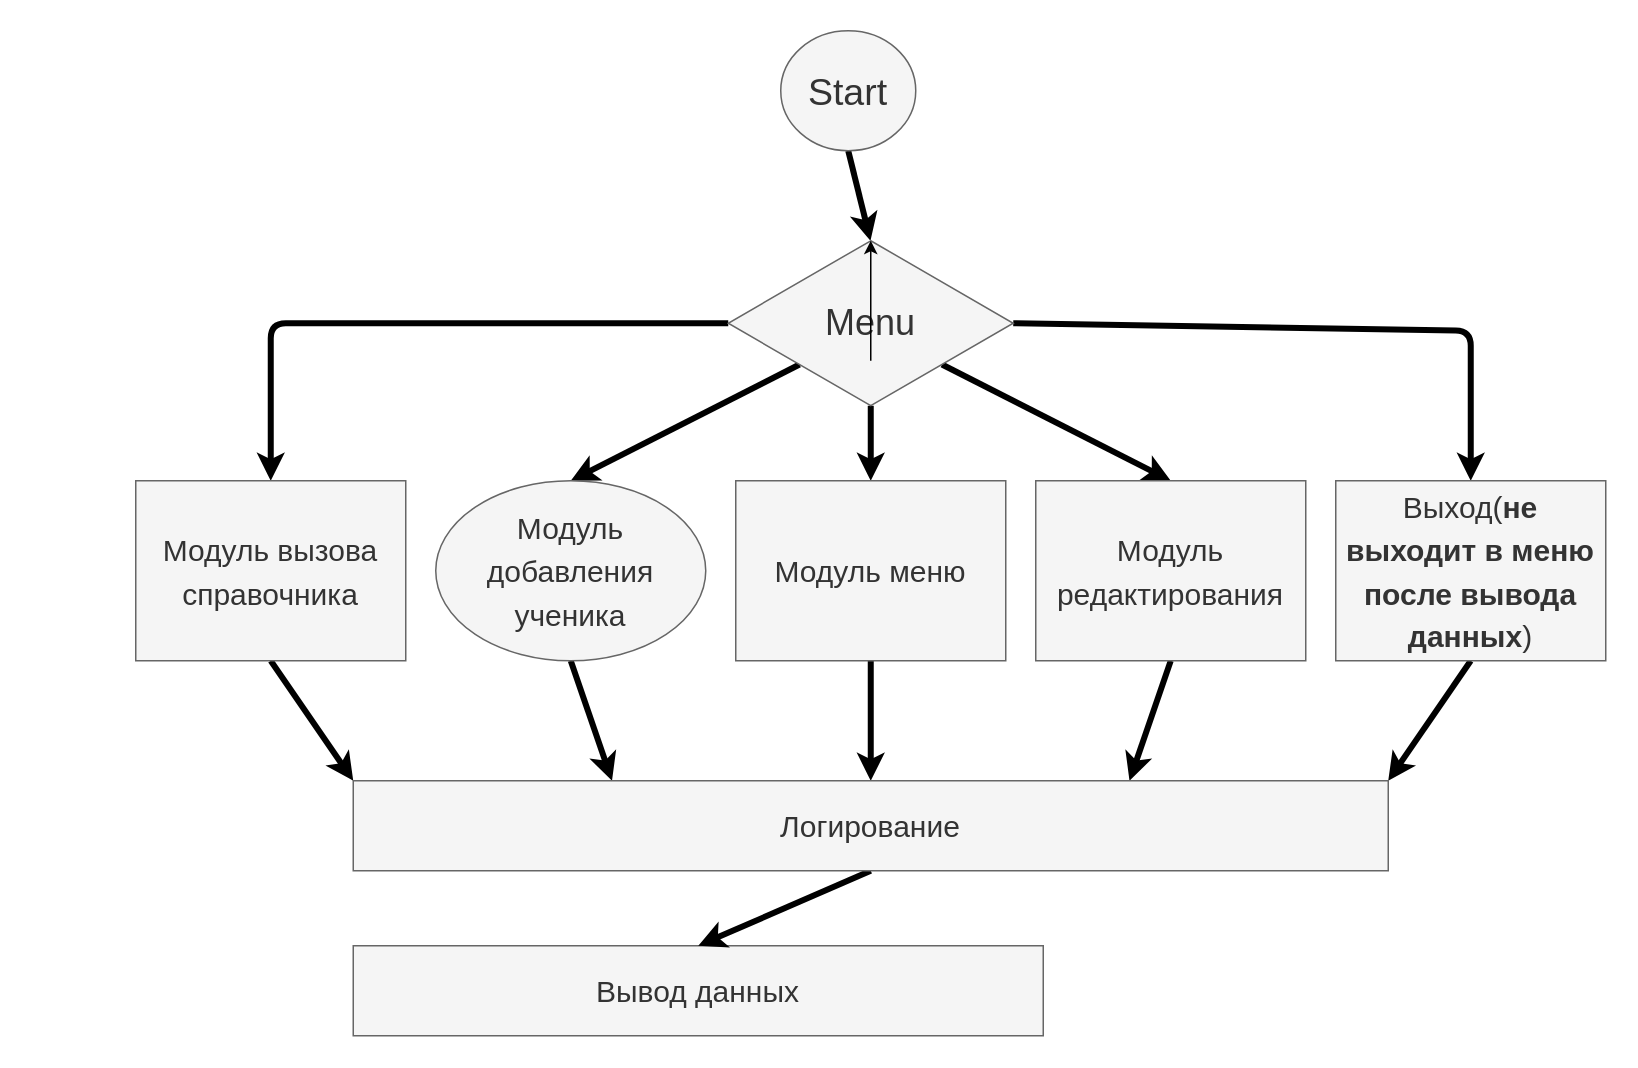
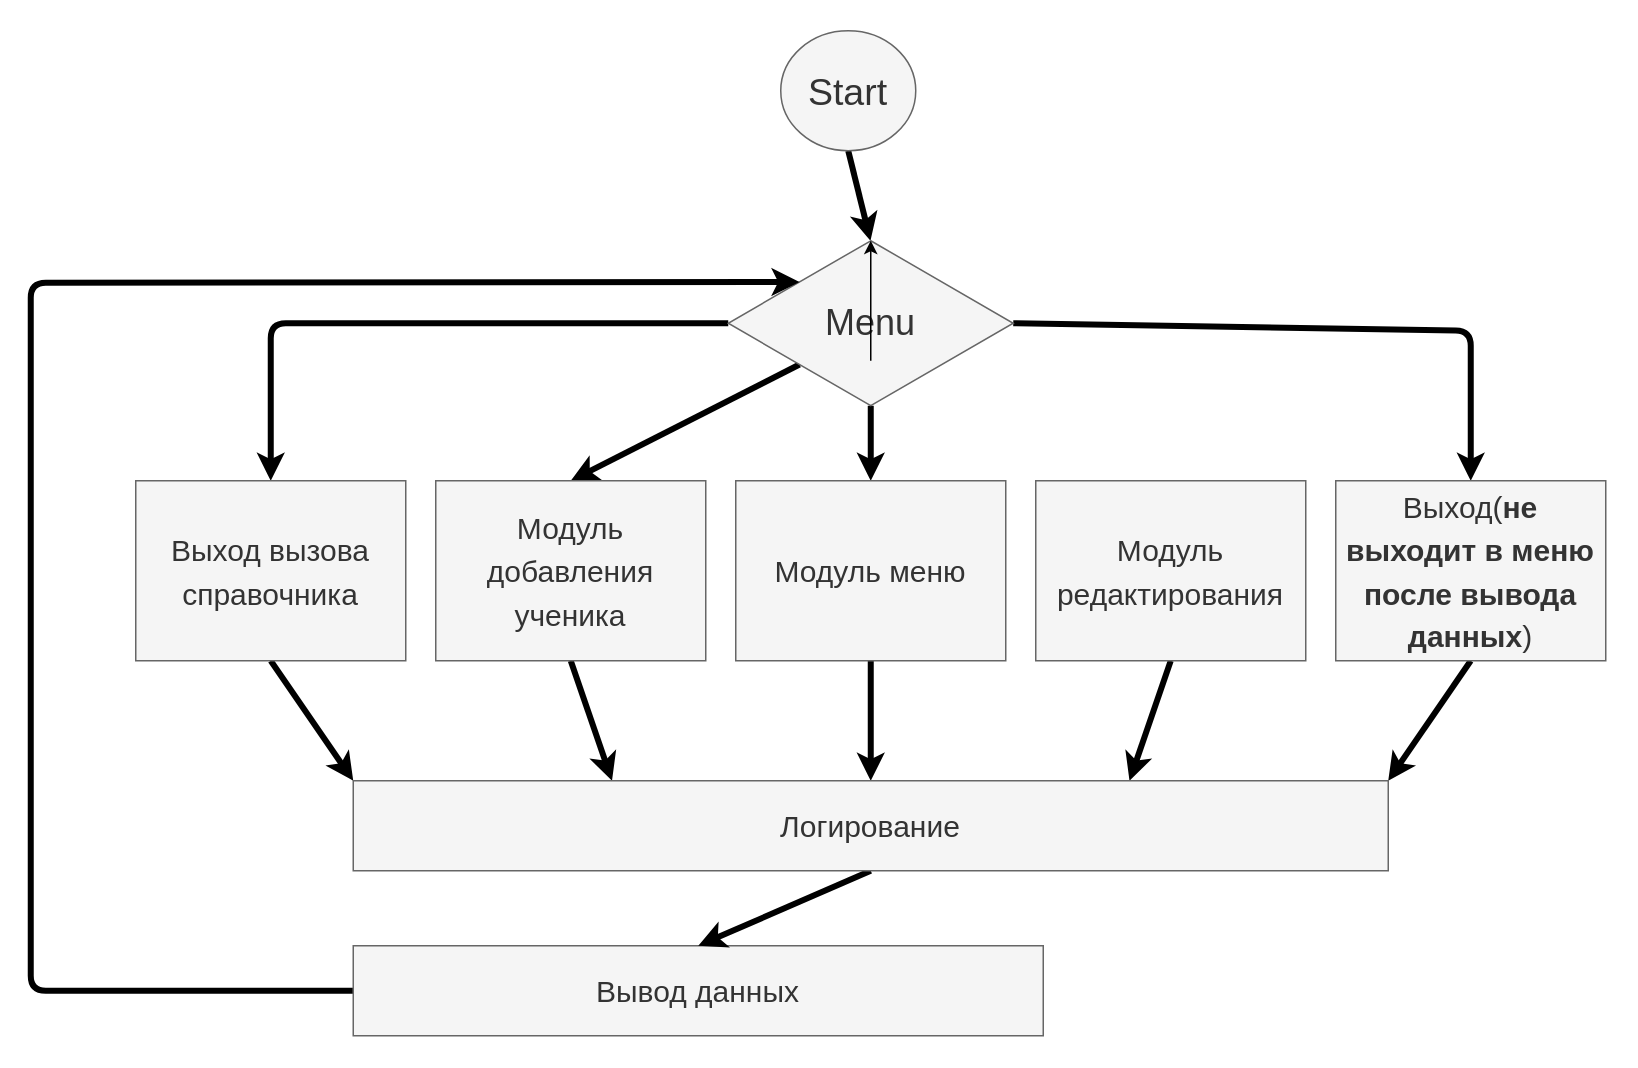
(1048, 419) -> none
none -> (31, 423)
(271, 571) -> (271, 571)
(571, 571) -> (571, 571)
